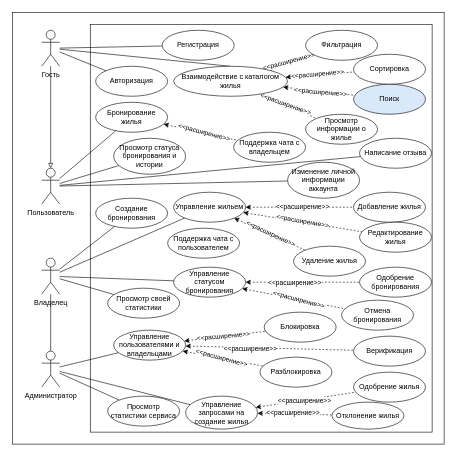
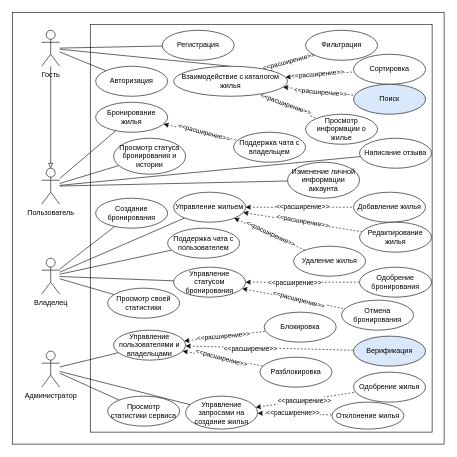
(51, 322) -> (116, 262)
(390, 351) -> (390, 351)
